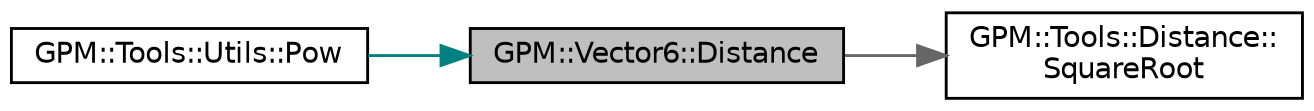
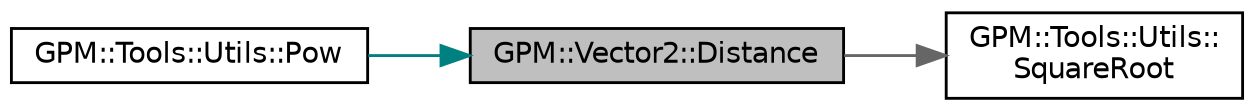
(657, 56) -> (657, 56)
(1124, 56) -> (1094, 56)
